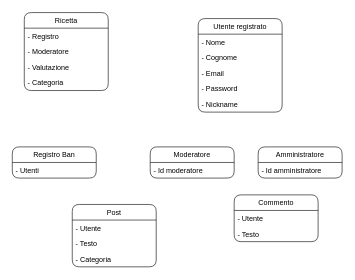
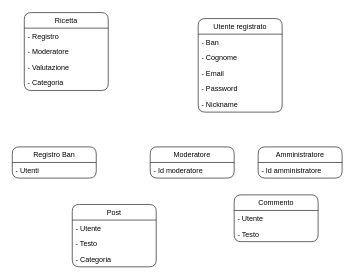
(213, 42) -> (211, 42)
